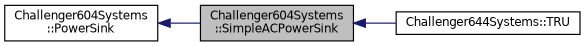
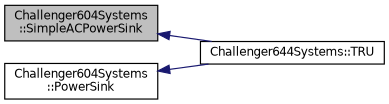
(185, 23) -> (189, 67)
